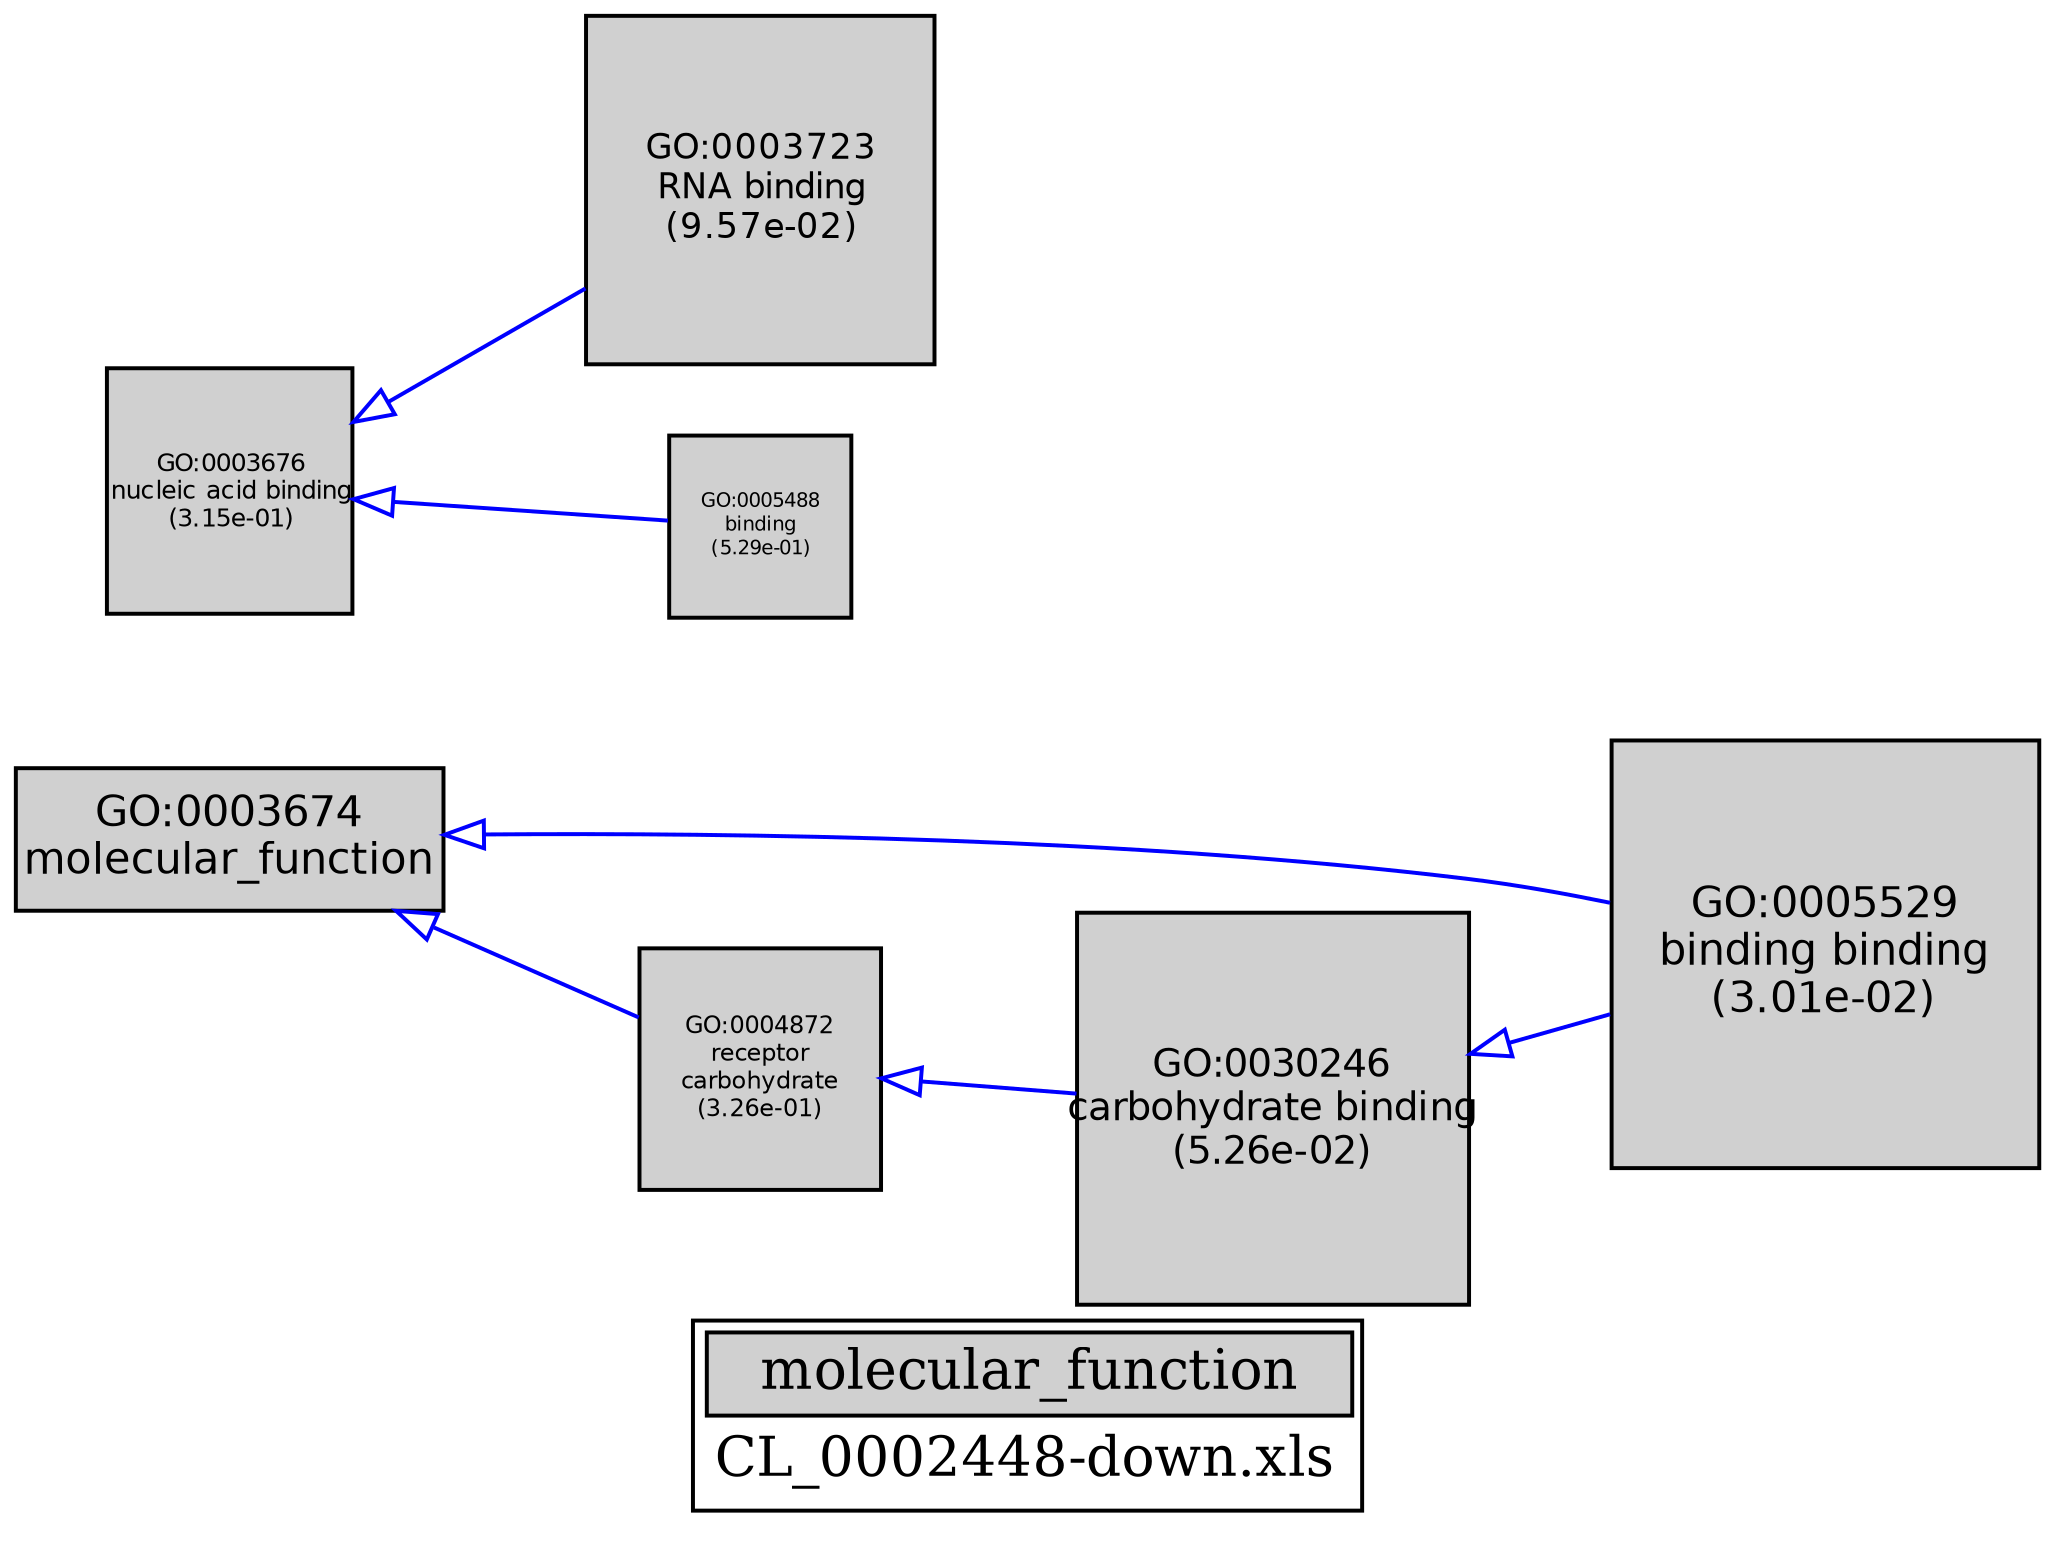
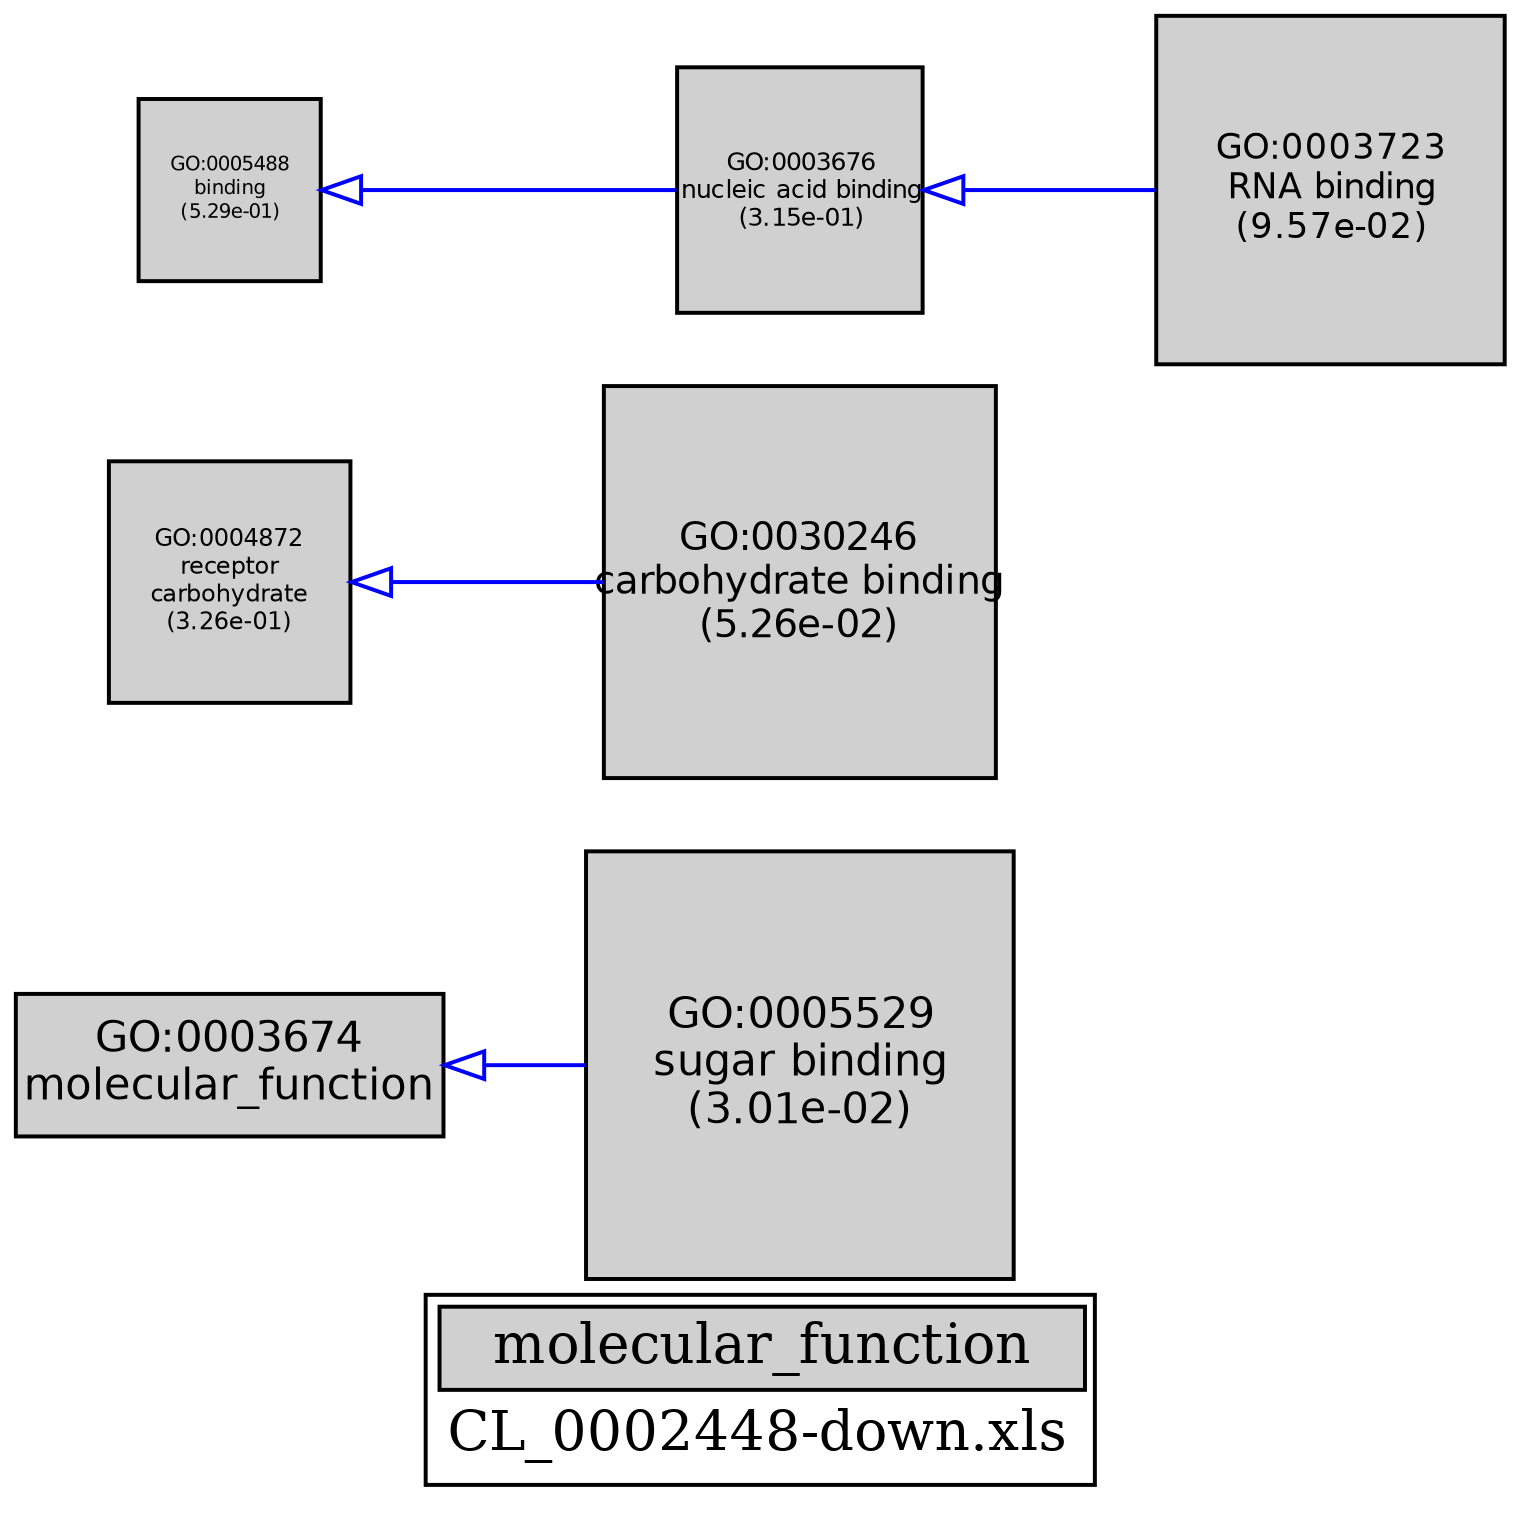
(531, 511) -> (519, 190)
(1825, 952) -> (802, 1063)
(536, 972) -> none
(1560, 1029) -> none
